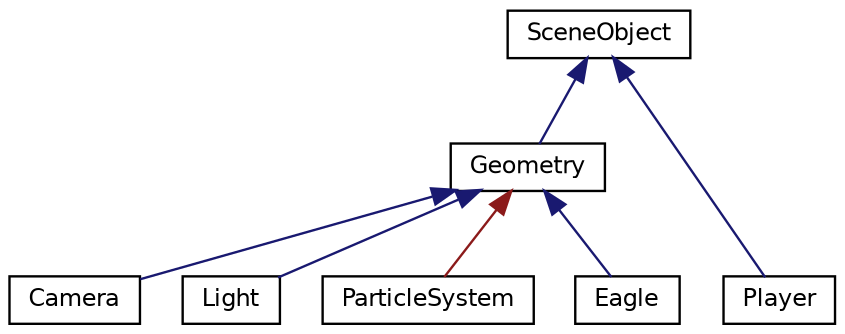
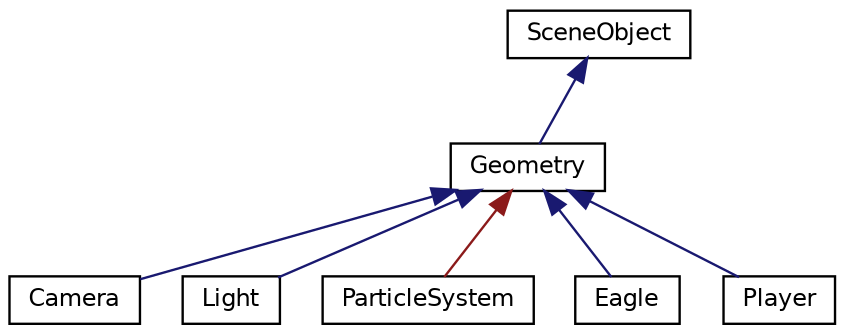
(696, 177) -> (664, 239)
